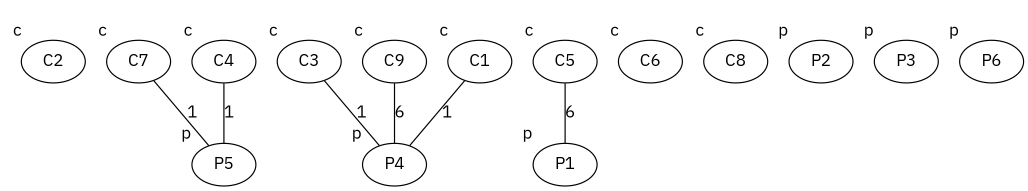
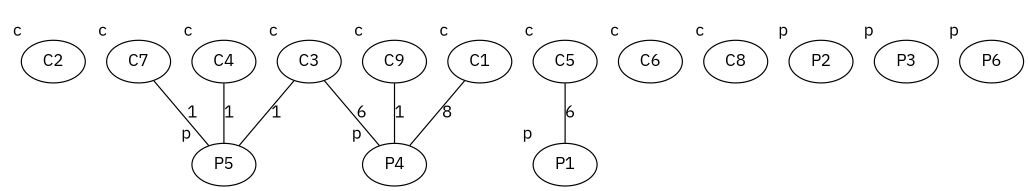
none -> (266, 113)
(362, 113) -> (362, 113)
(400, 113) -> (400, 113)
(447, 113) -> (447, 113)
